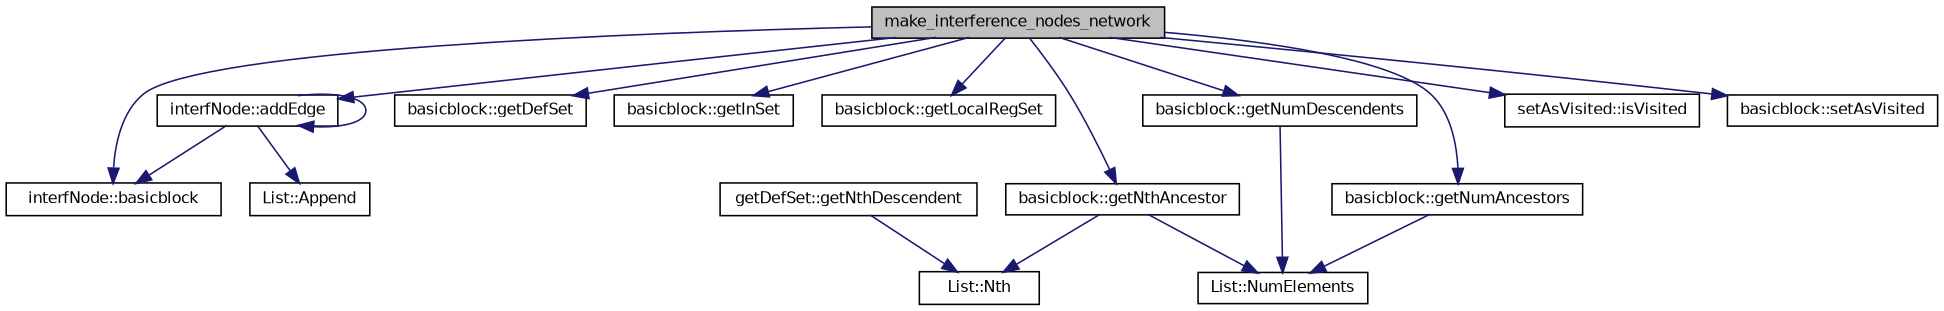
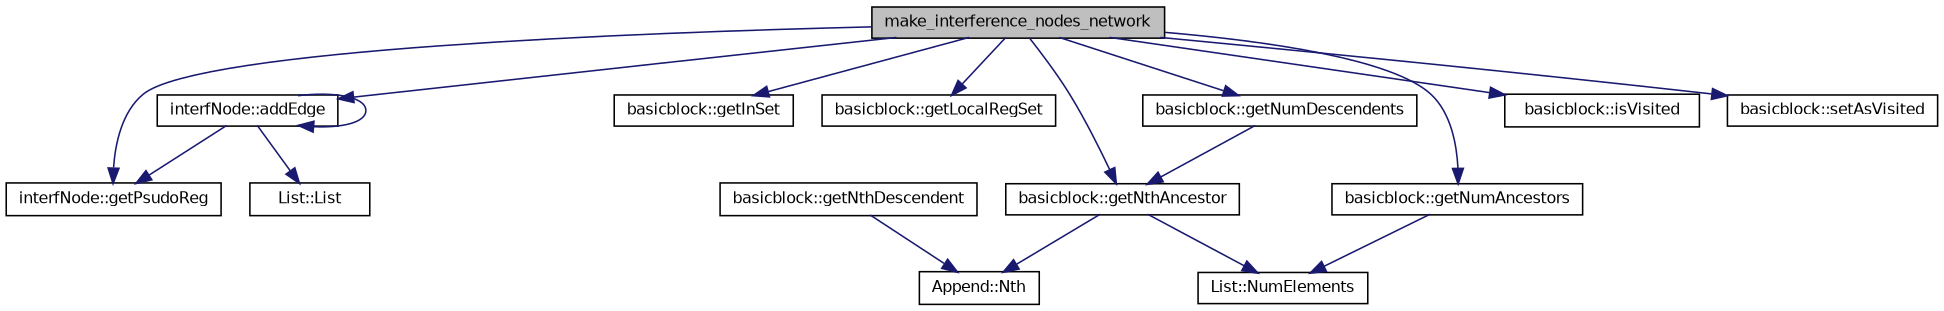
(490, 111) -> none
(1602, 111) -> (1602, 111)
(1281, 191) -> (1208, 151)
(114, 199) -> (114, 199)
(310, 199) -> (310, 199)
(849, 199) -> (849, 199)
(979, 288) -> (979, 288)
